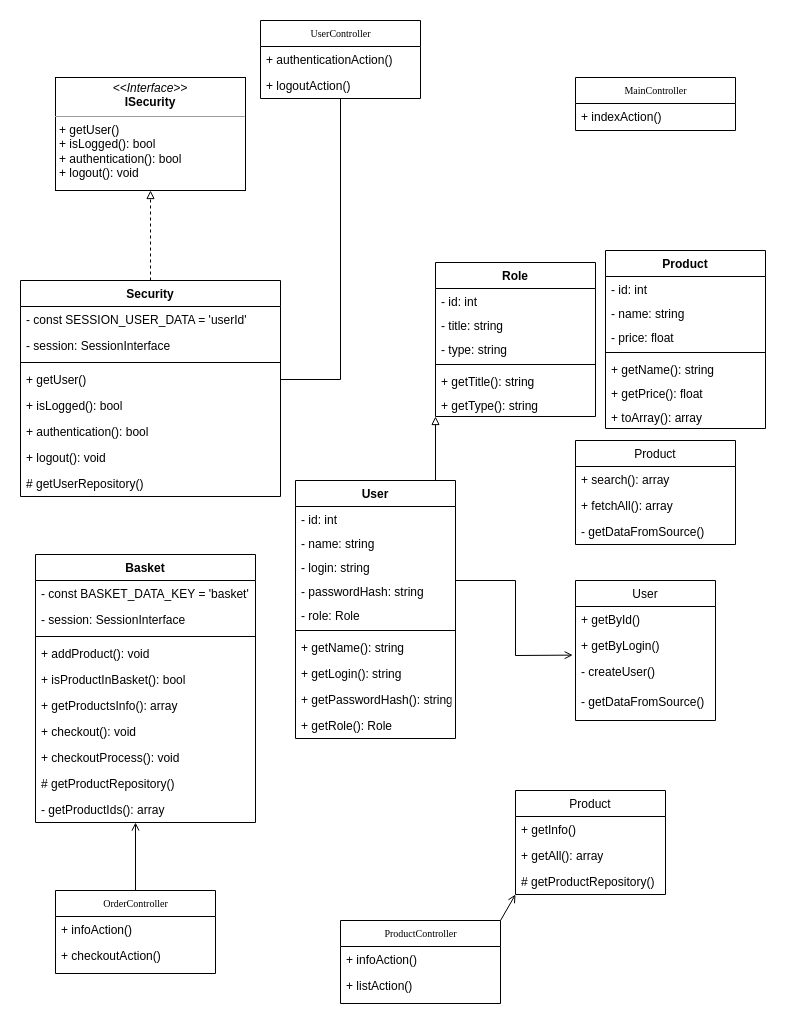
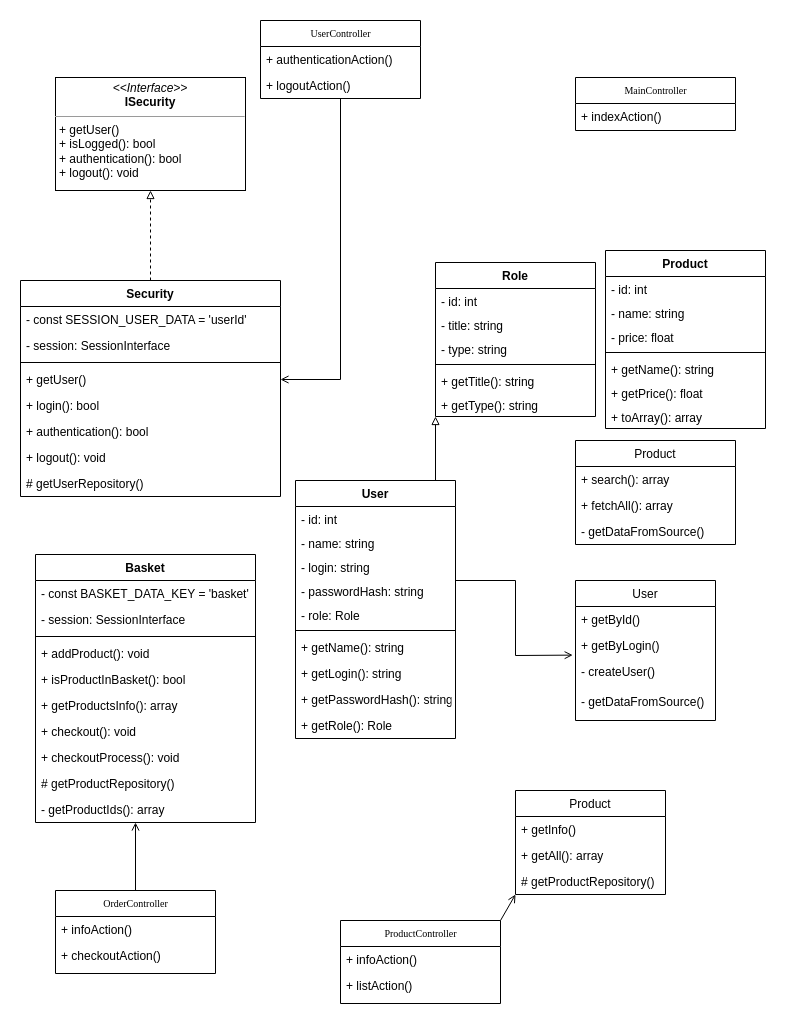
(286, 380) -> (286, 380)
(80, 406) -> (69, 406)
